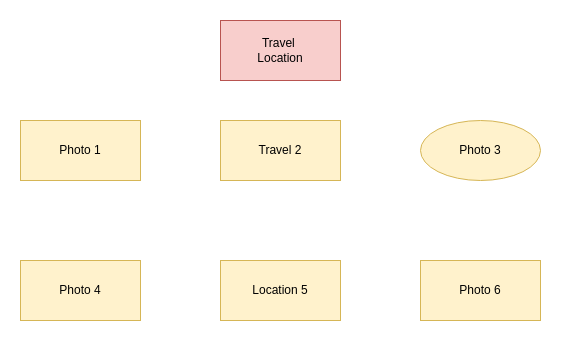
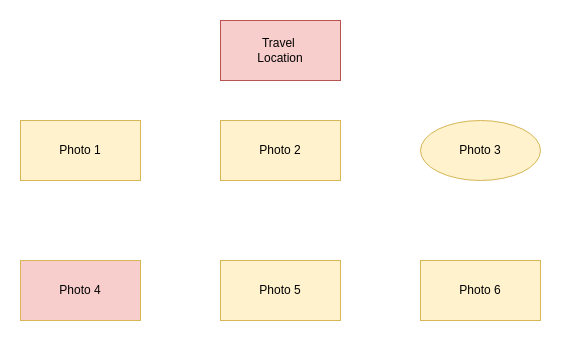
(281, 151) -> (281, 151)
(81, 291) -> (81, 291)
(281, 291) -> (281, 291)
